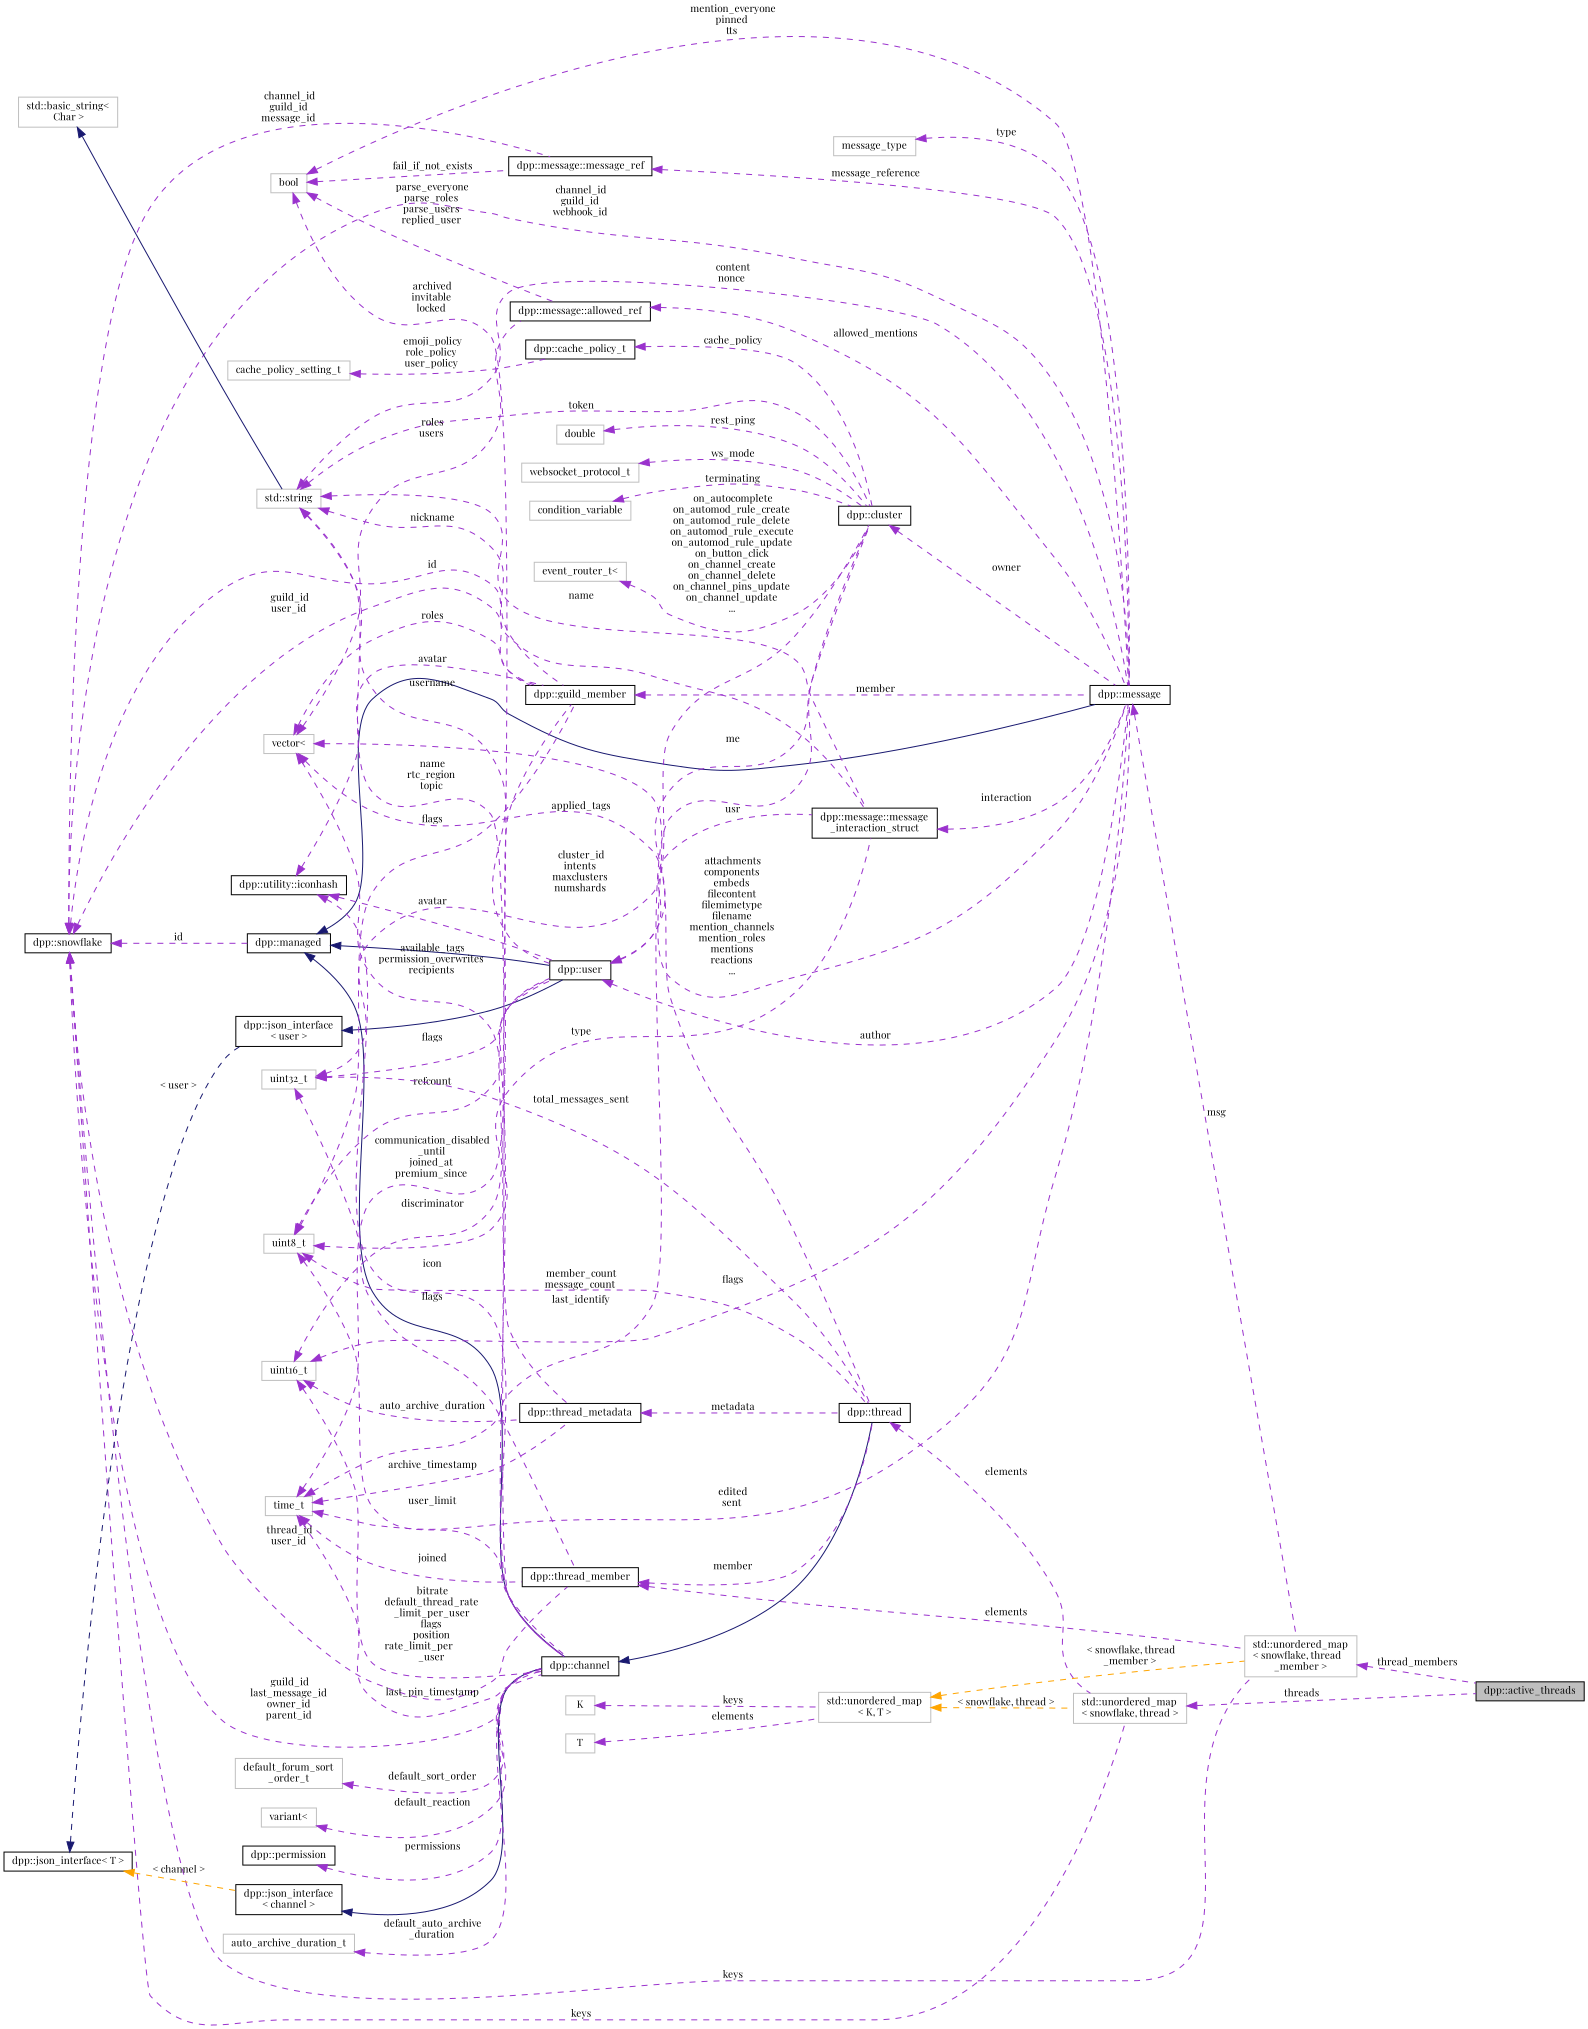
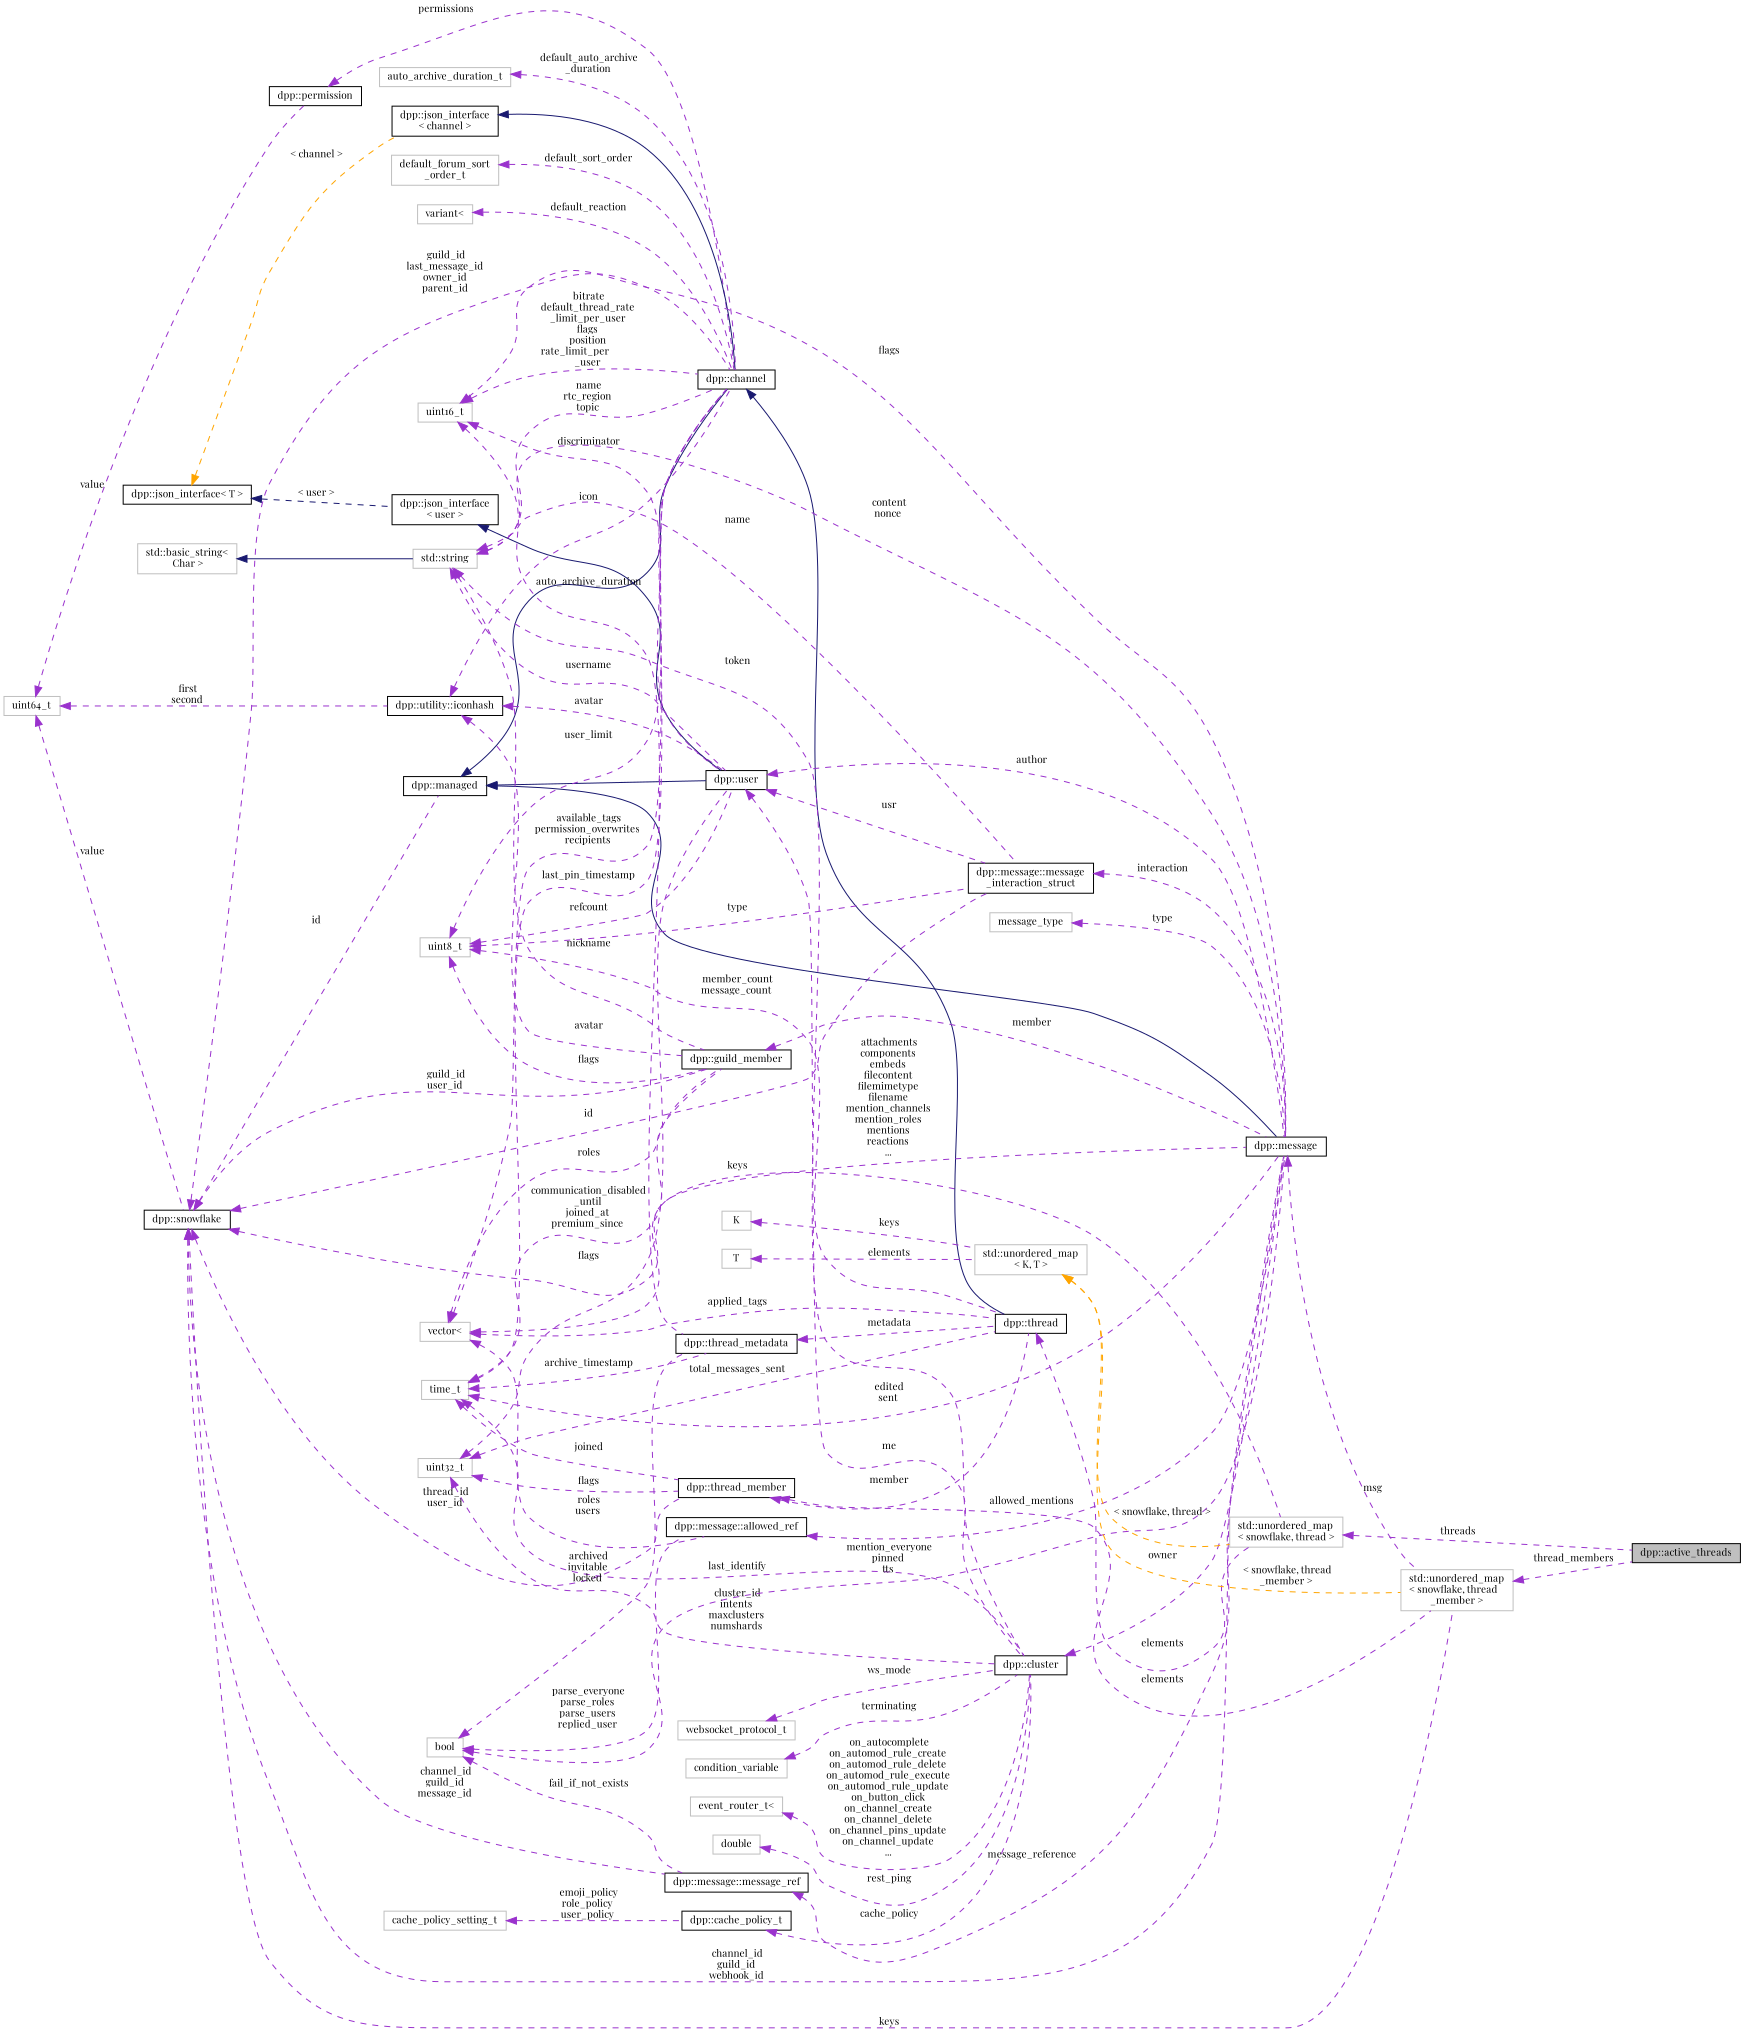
none -> (32, 706)
